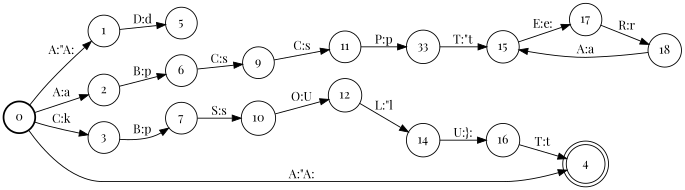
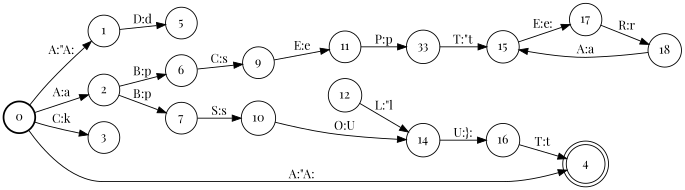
(302, 46) -> (302, 46)
(298, 108) -> (336, 134)
(141, 139) -> (138, 102)
